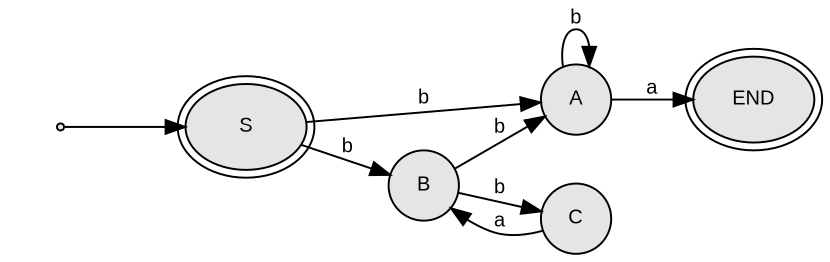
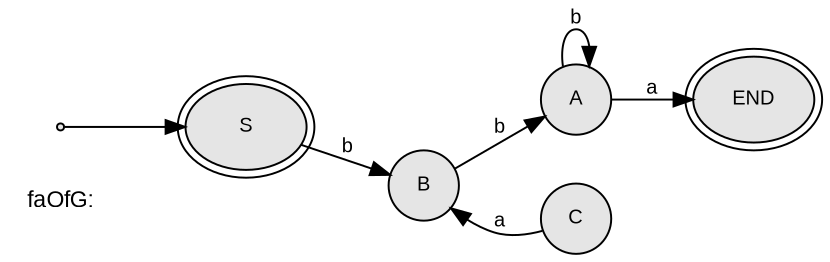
(413, 113) -> none
(490, 200) -> none
none -> (61, 201)
